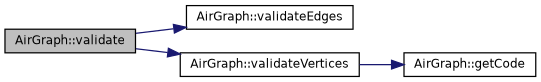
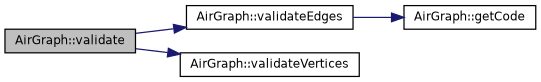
(375, 65) -> (372, 17)
